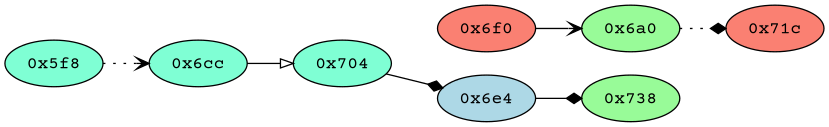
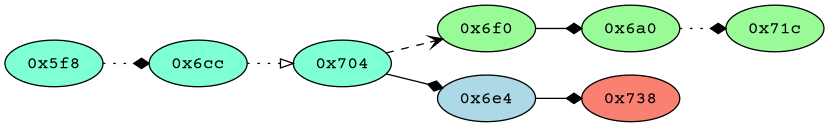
(487, 28) -> (487, 28)
(552, 28) -> (552, 28)
(775, 28) -> (775, 28)
none -> (408, 48)
(119, 63) -> (119, 63)
(264, 63) -> (264, 63)
(631, 98) -> (631, 98)
